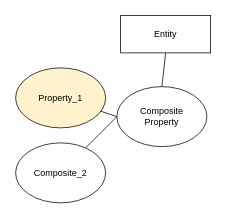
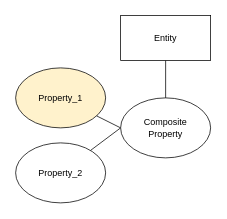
(165, 34) -> (165, 38)
(162, 117) -> (165, 128)
(60, 173) -> (60, 173)
